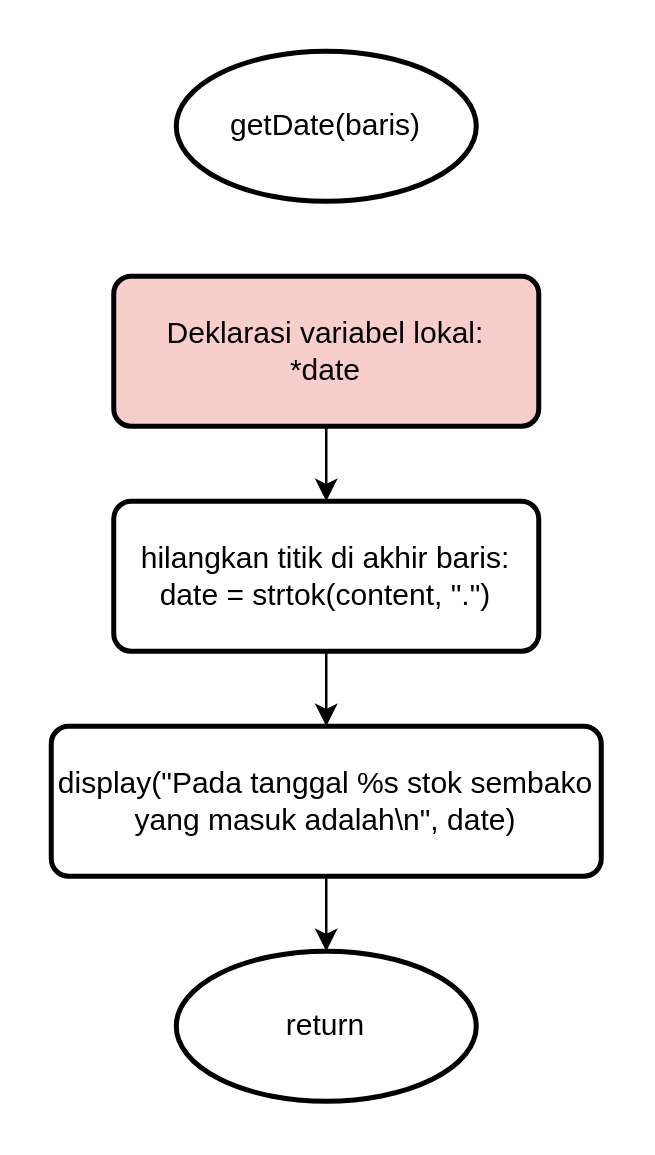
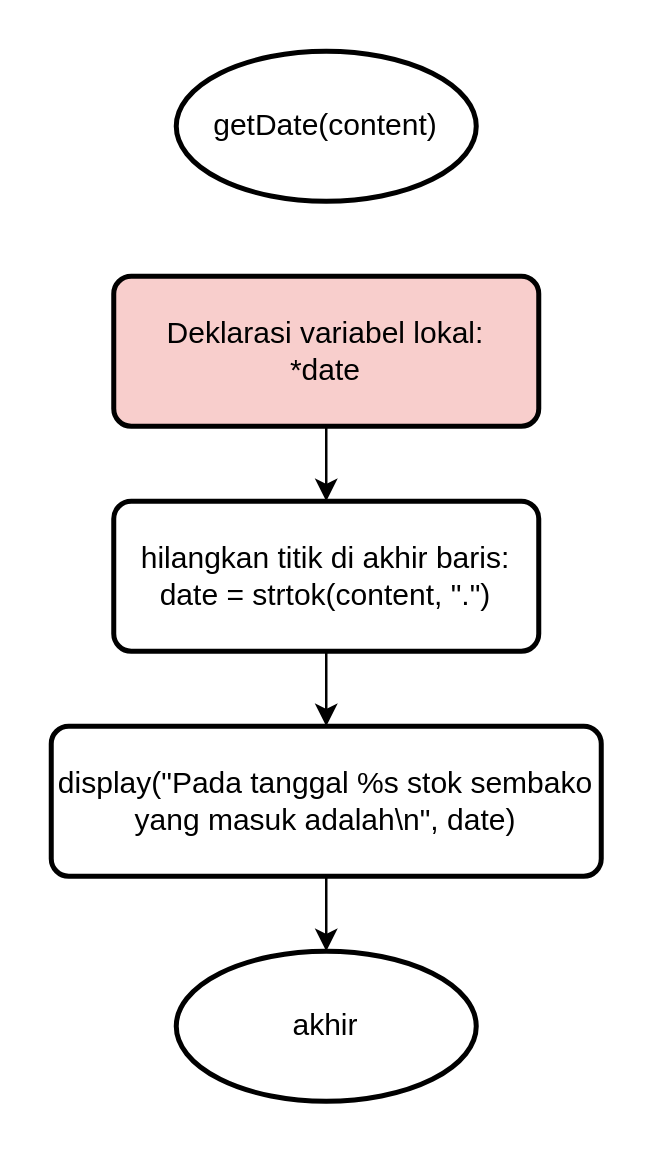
(326, 126) -> (326, 126)
(326, 1026) -> (326, 1026)
